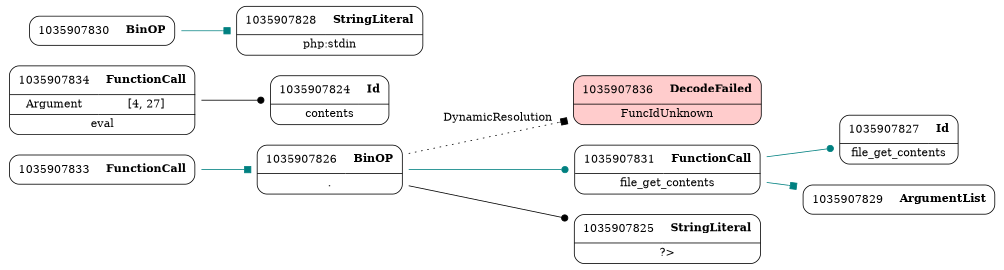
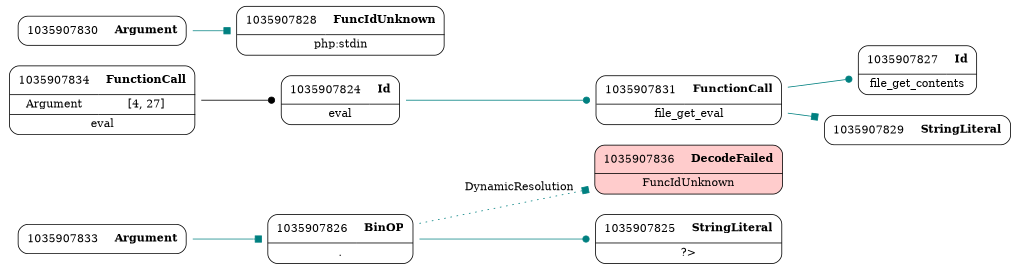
(374, 20) -> (385, 20)
(146, 30) -> (146, 30)
(330, 114) -> (340, 114)
(484, 138) -> (500, 207)
(146, 169) -> (146, 238)
(485, 170) -> (495, 100)
(668, 183) -> (689, 114)
(943, 199) -> (961, 129)
(485, 202) -> (501, 239)
